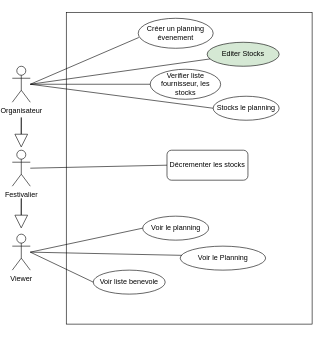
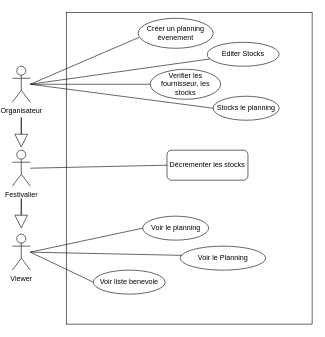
(243, 54) -> (243, 54)
(186, 84) -> (186, 84)
